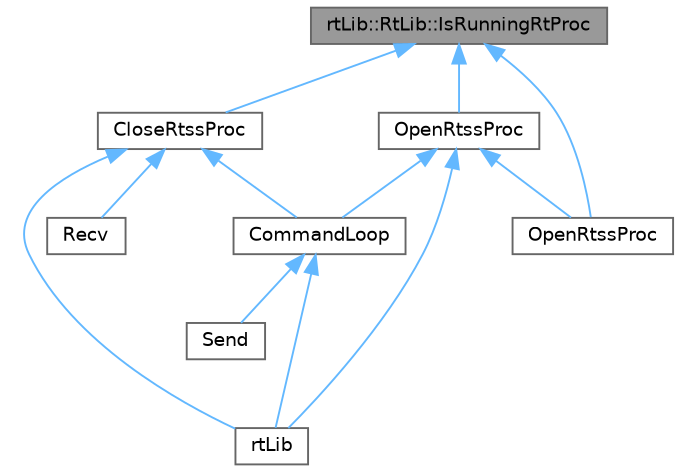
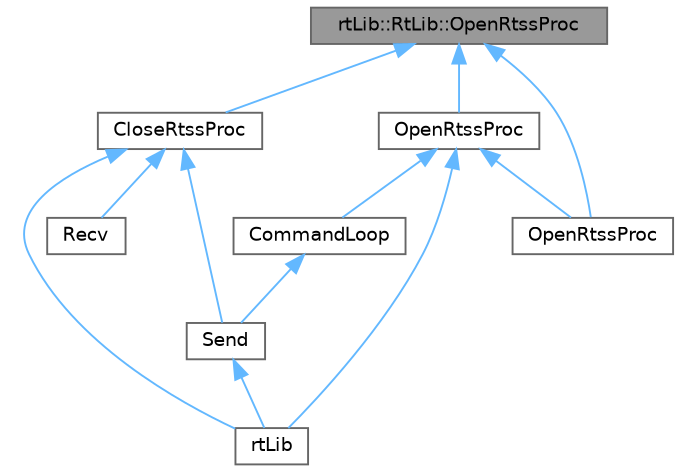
(459, 26) -> (459, 26)
(258, 189) -> (205, 246)
(293, 351) -> (253, 403)
